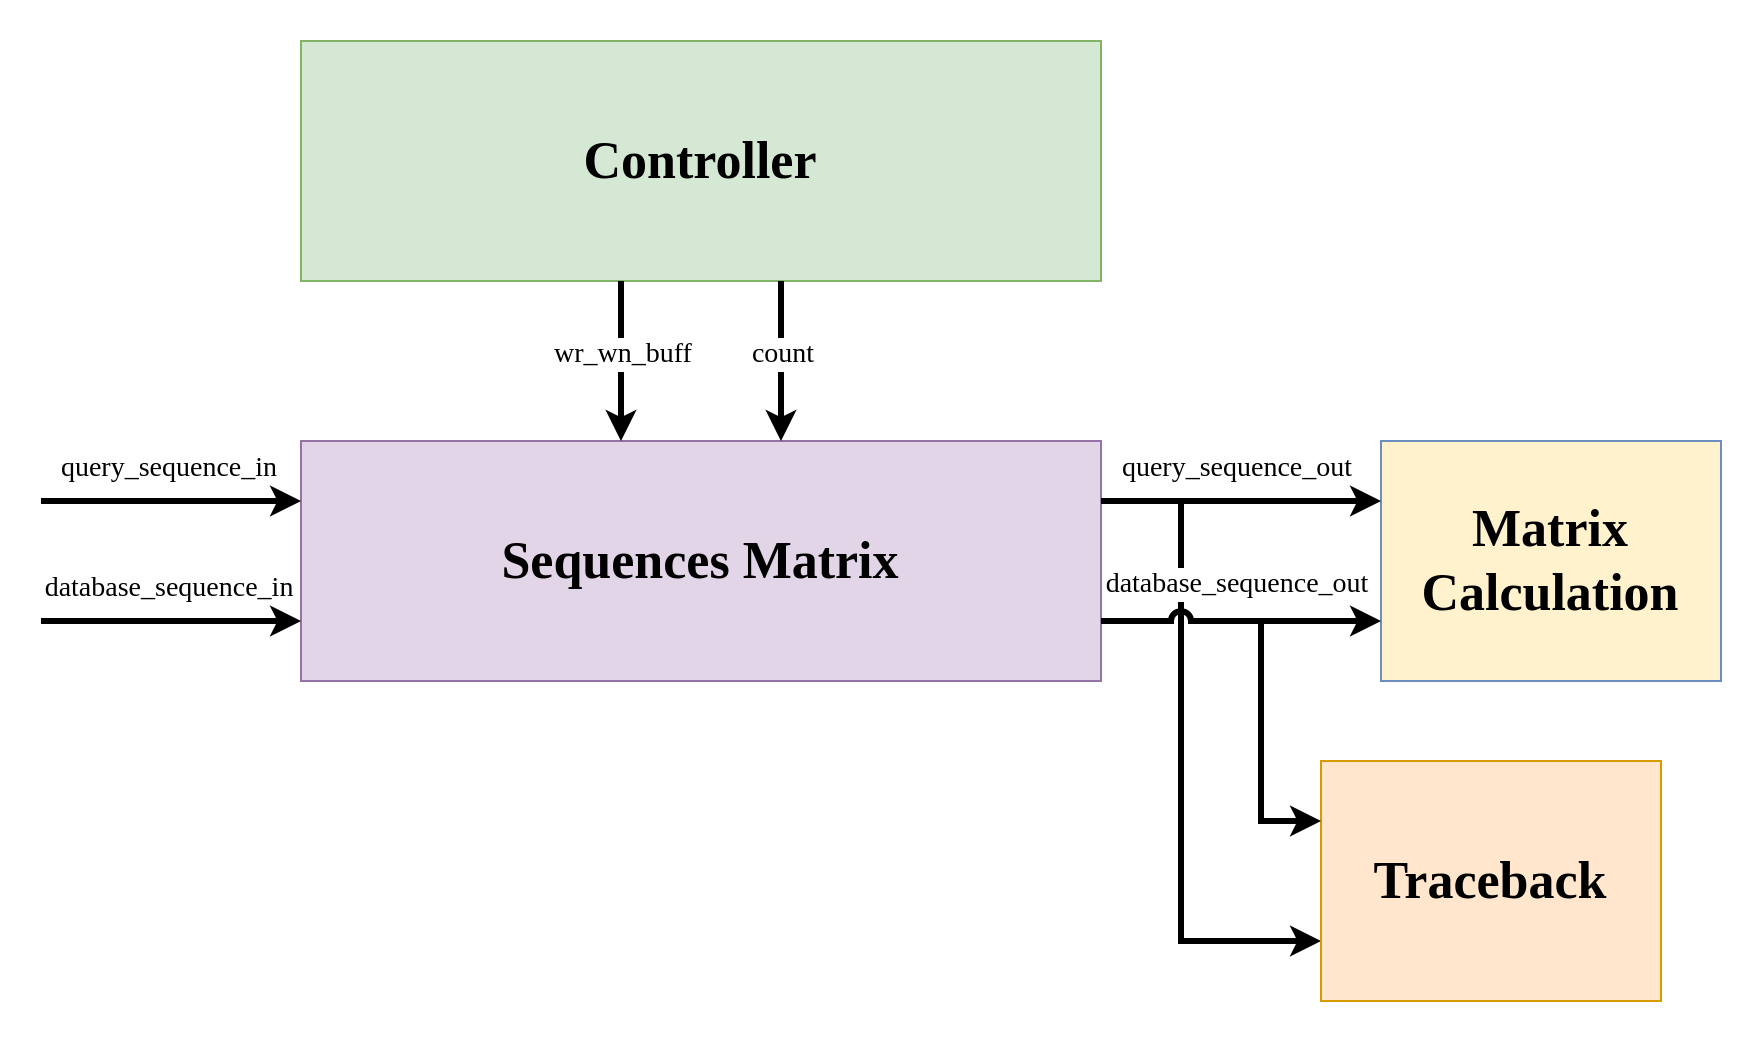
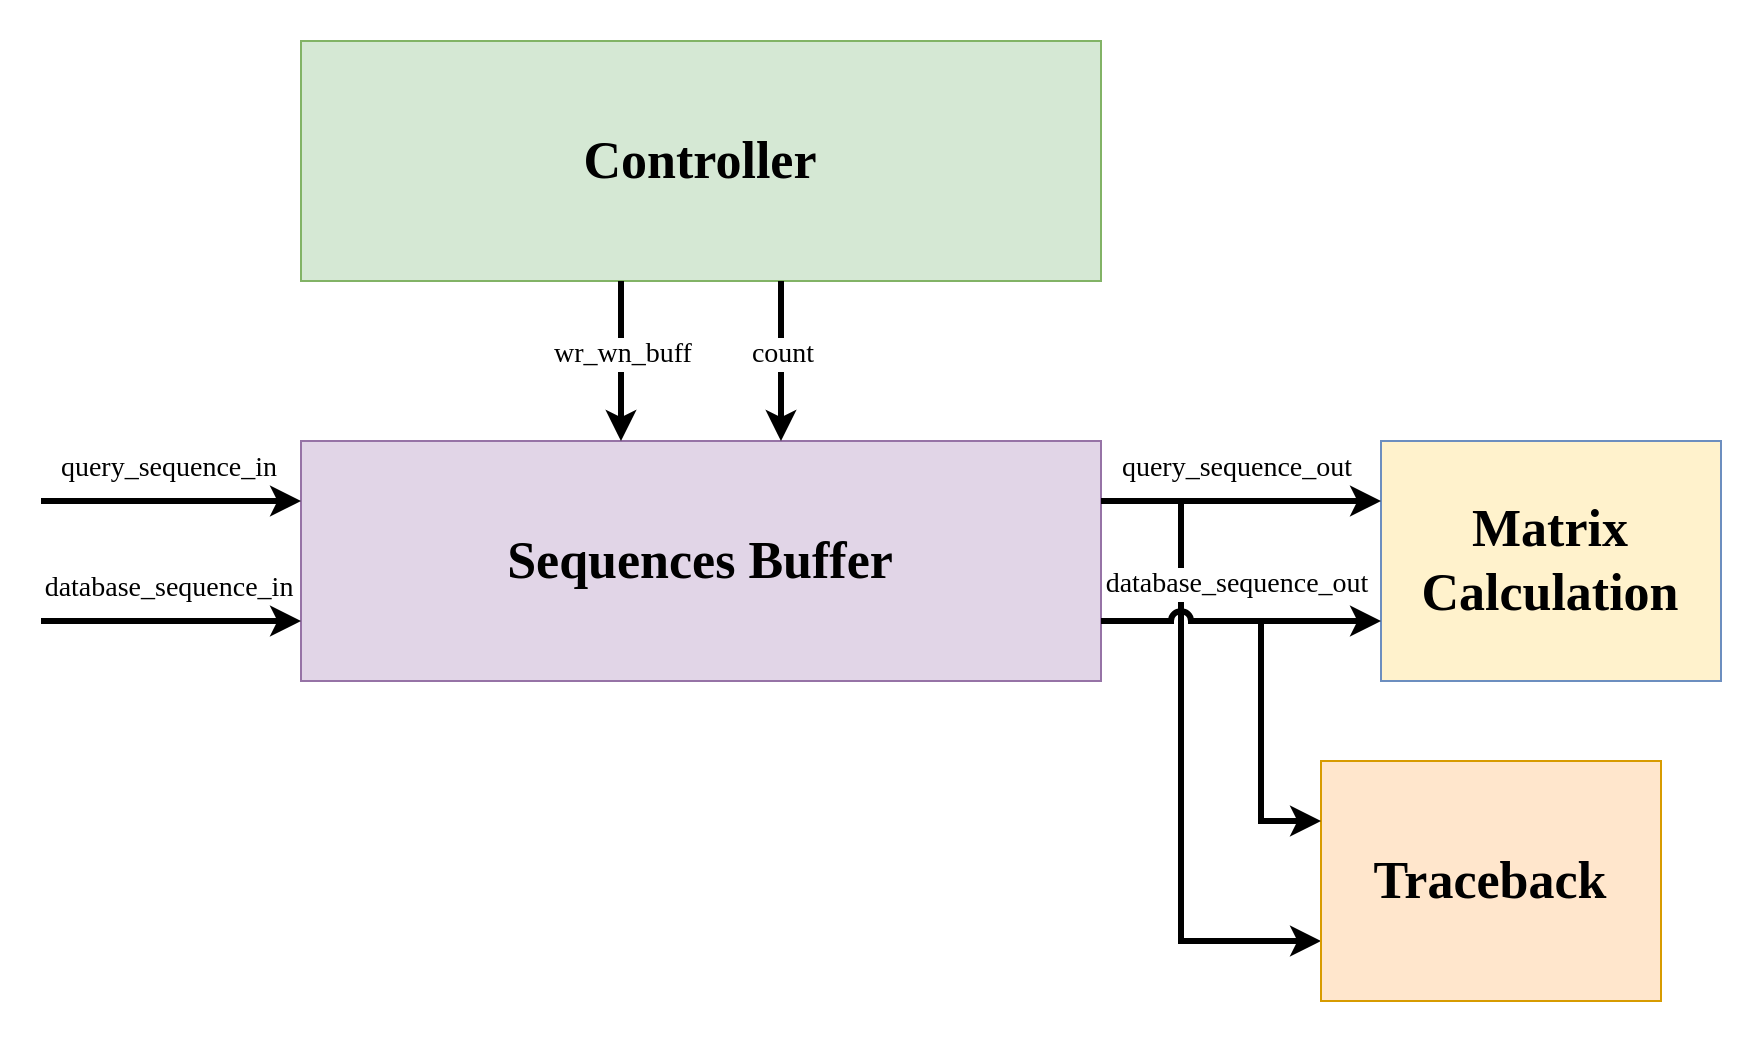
(701, 561) -> (701, 561)
